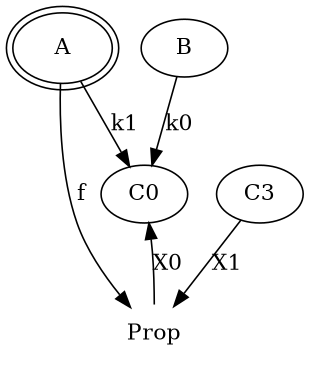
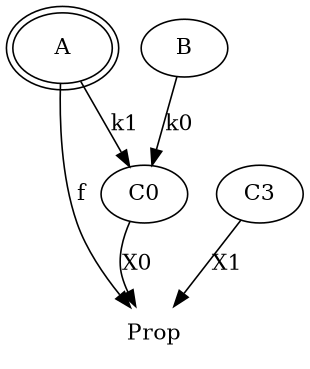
(154, 272) -> (120, 257)
